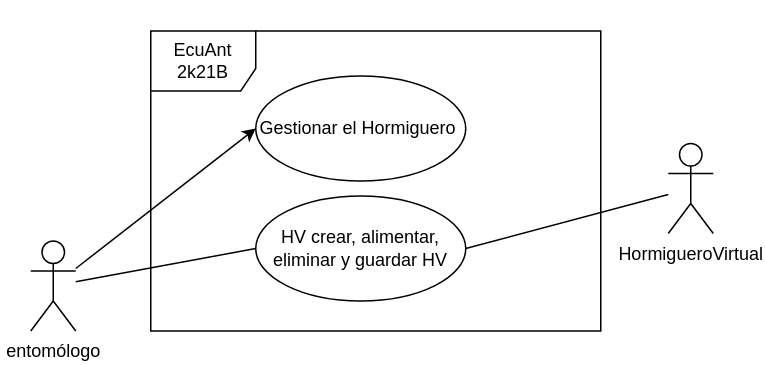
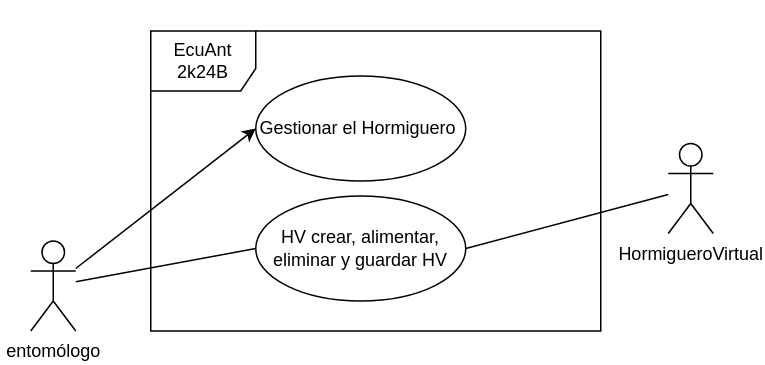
(203, 61) -> (203, 61)
